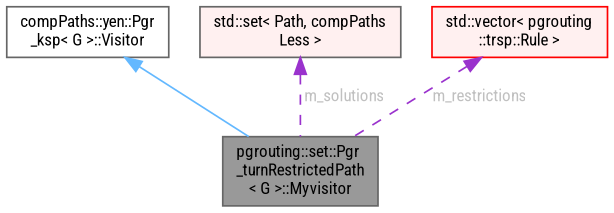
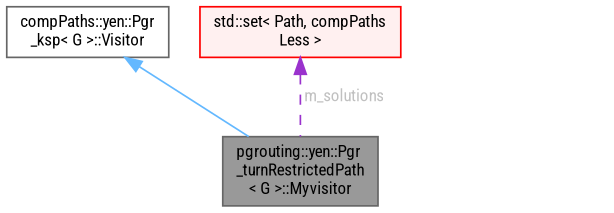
(300, 32) -> (300, 32)
(520, 32) -> none
(300, 171) -> (300, 171)
